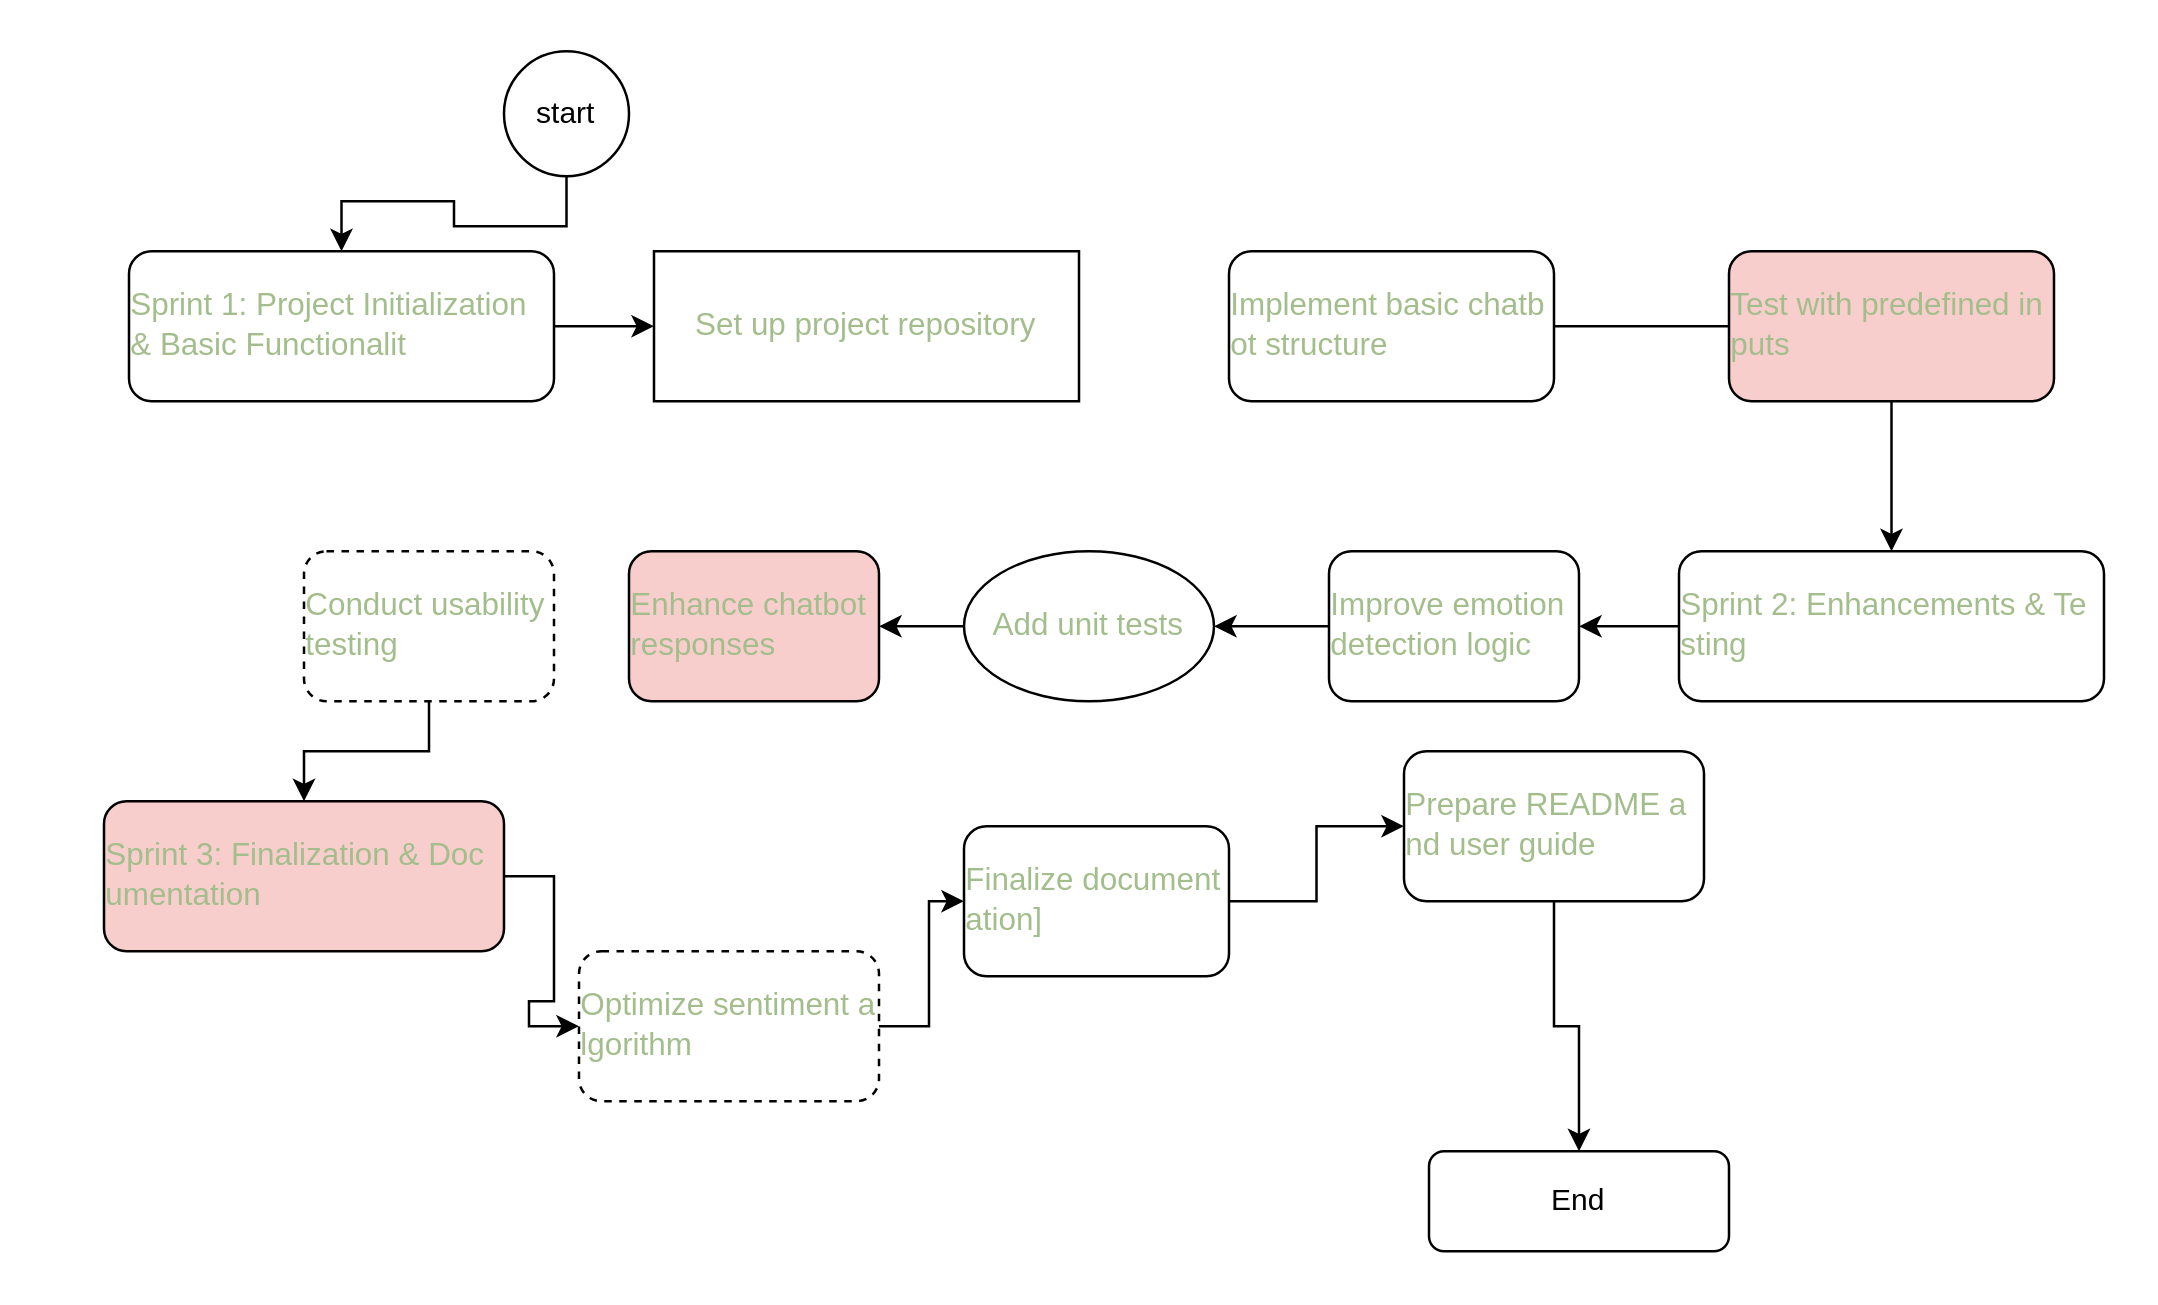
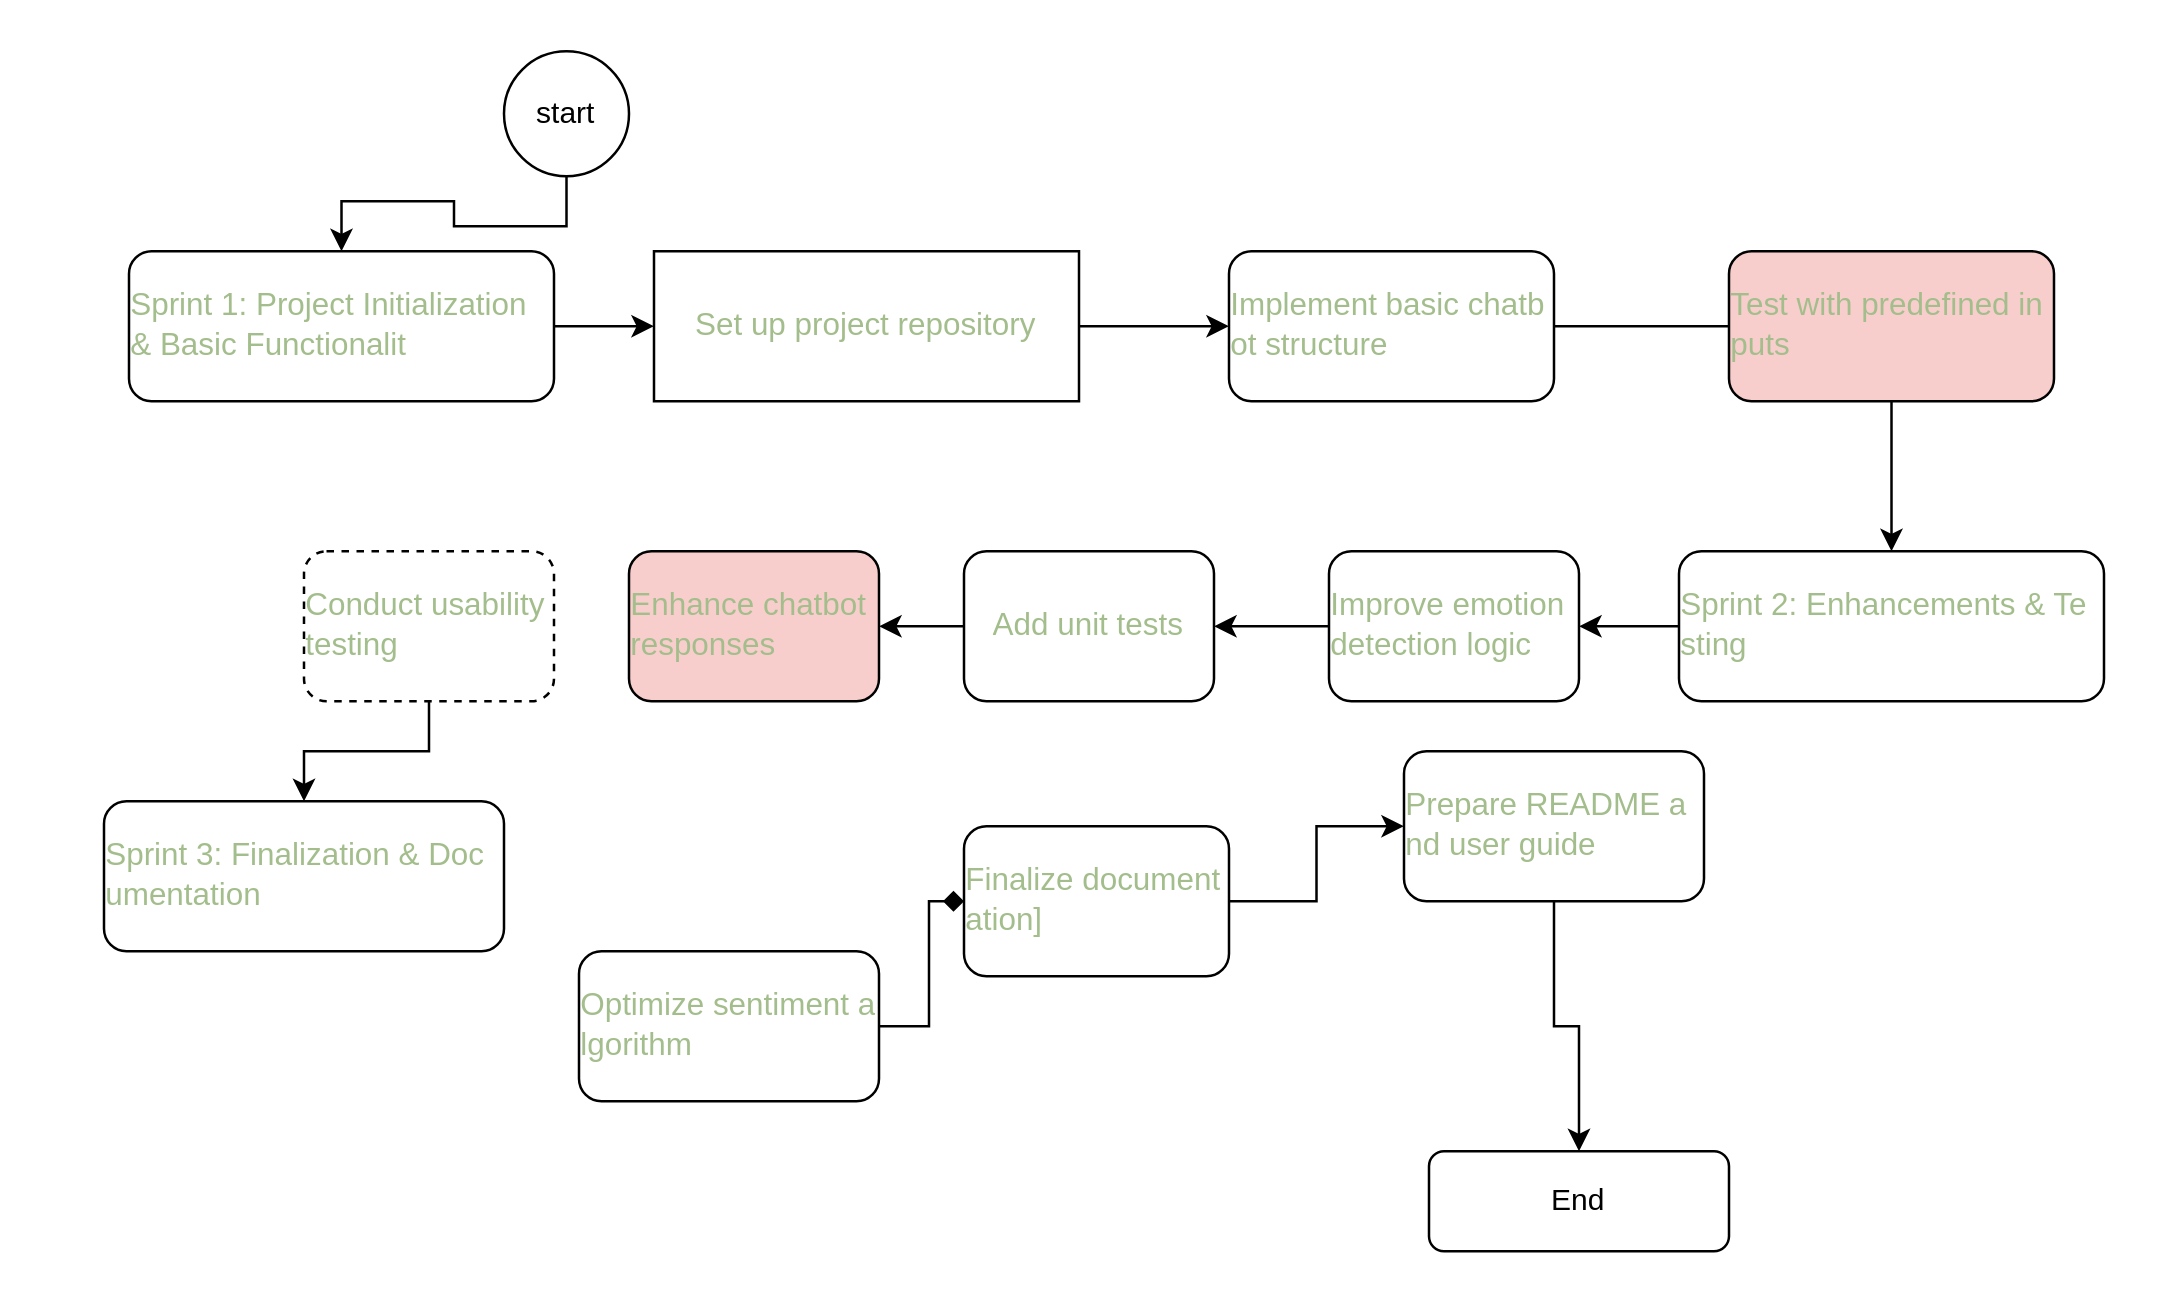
none -> (1146, 326)
(1089, 626) -> (1089, 626)
(304, 876) -> (304, 876)
(945, 901) -> (943, 901)
(554, 955) -> none
(729, 1026) -> (729, 1026)
